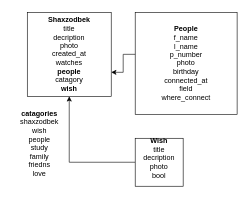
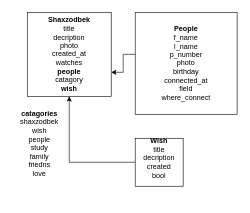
(159, 162) -> (159, 162)
